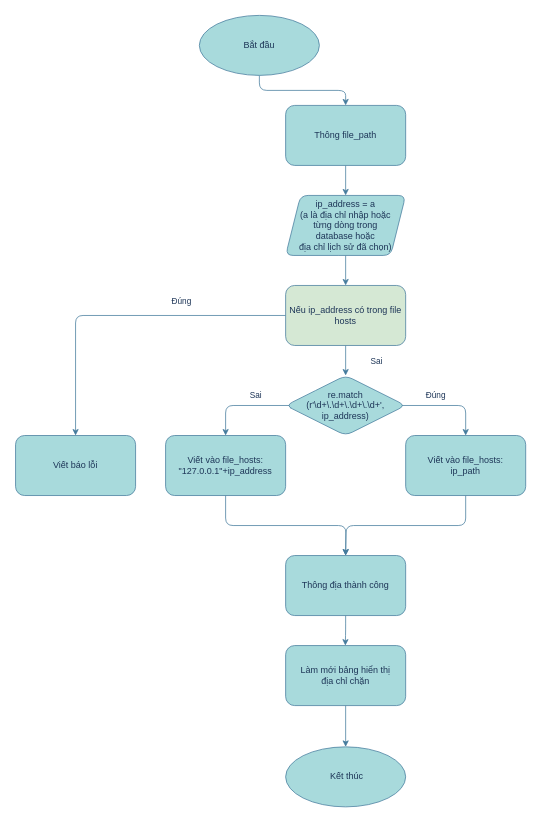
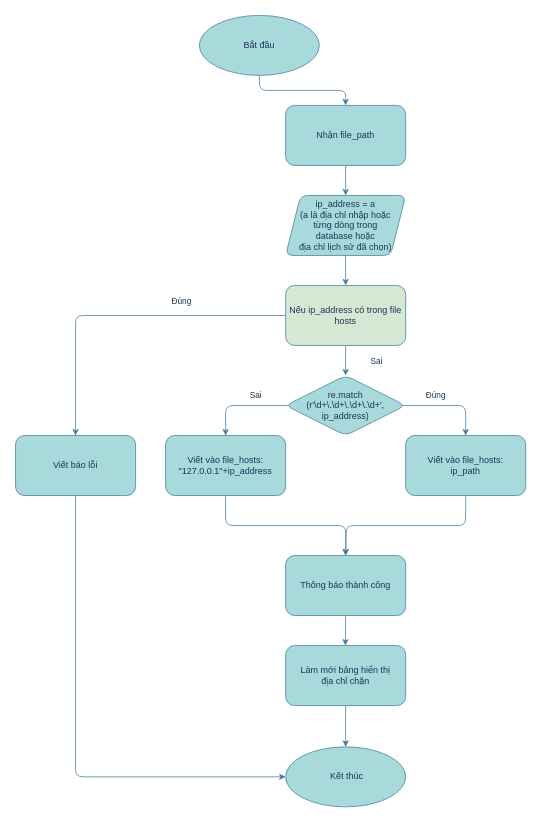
(345, 135) -> (345, 135)
(345, 585) -> (345, 585)
none -> (75, 638)
